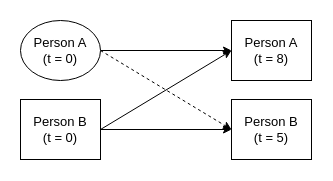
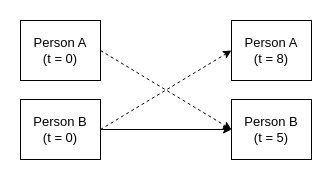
(61, 51) -> (61, 51)
(164, 51) -> none
(164, 91) -> (164, 91)
